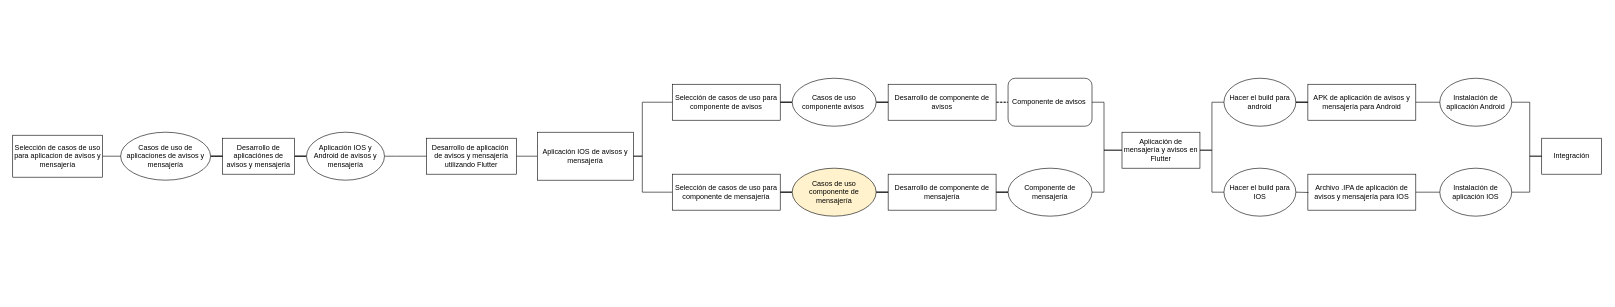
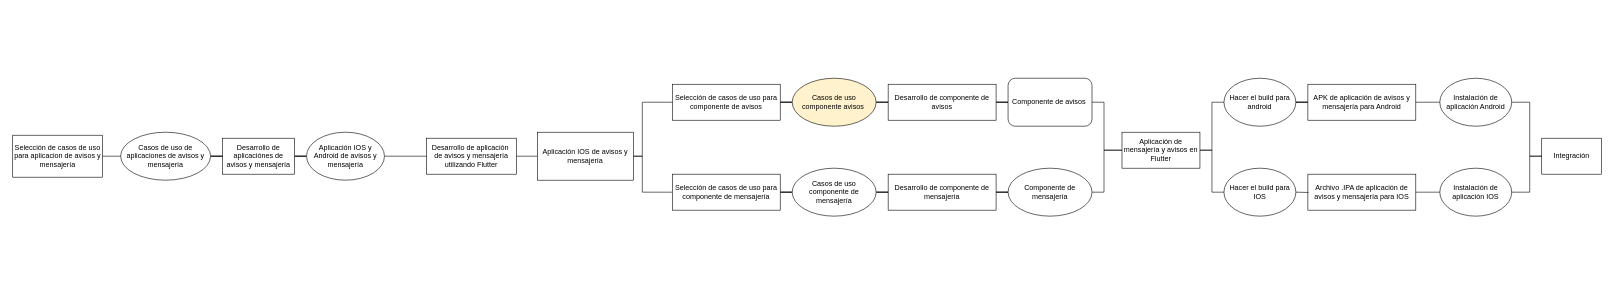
(834, 102) -> (834, 102)
(1002, 102) -> (1002, 102)
(834, 192) -> (834, 192)
